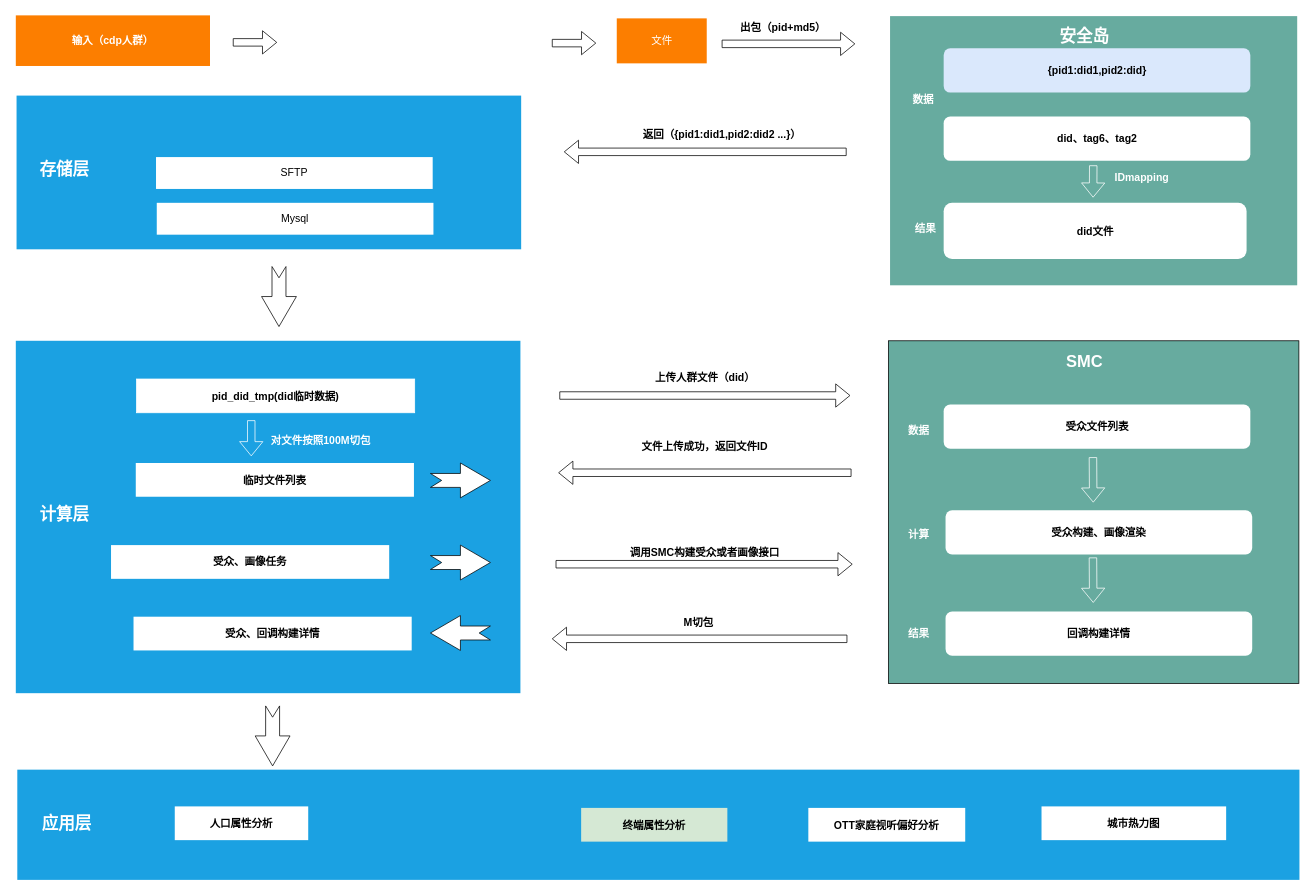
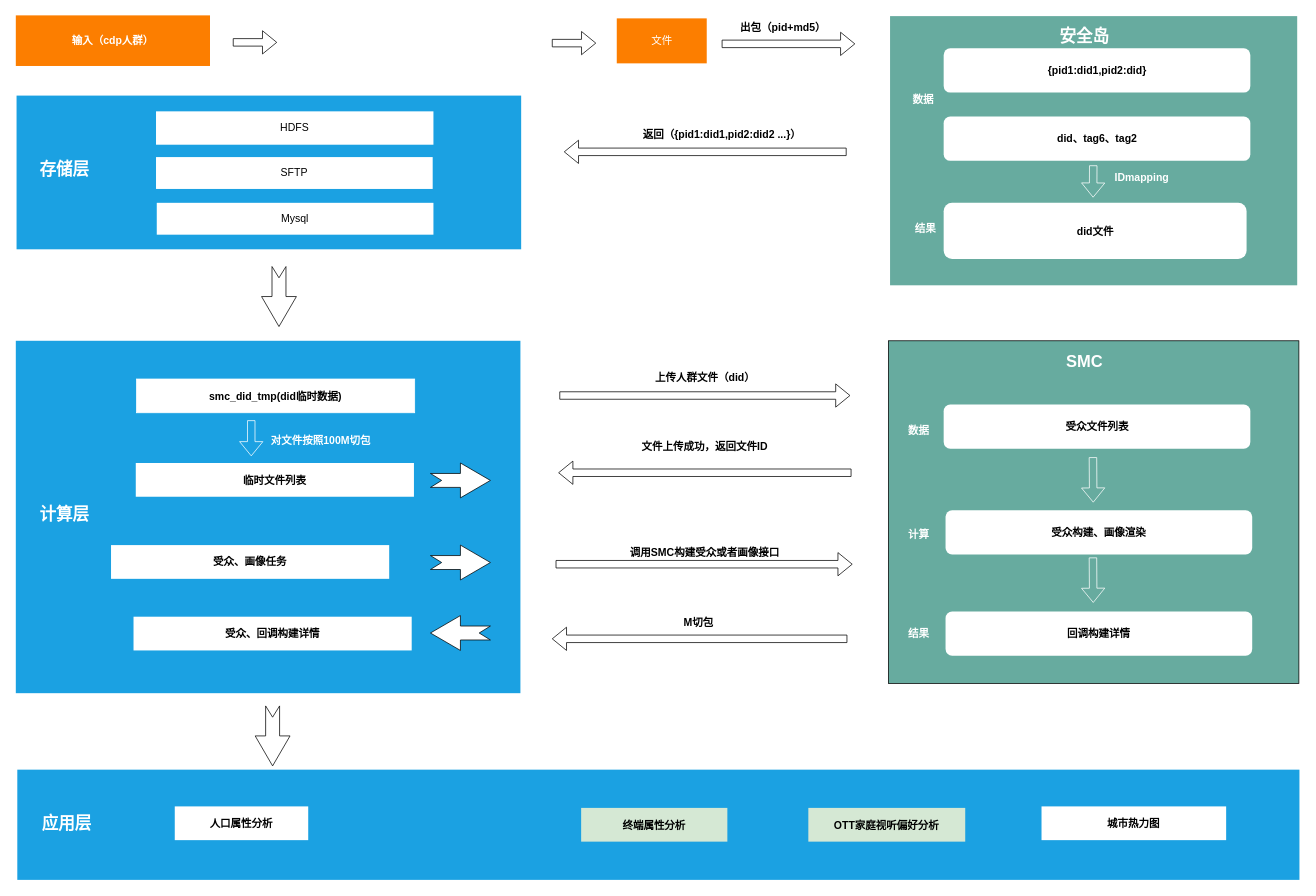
(1097, 71) -> (1097, 71)
none -> (294, 128)
(275, 396) -> (275, 396)
(887, 825) -> (887, 825)
